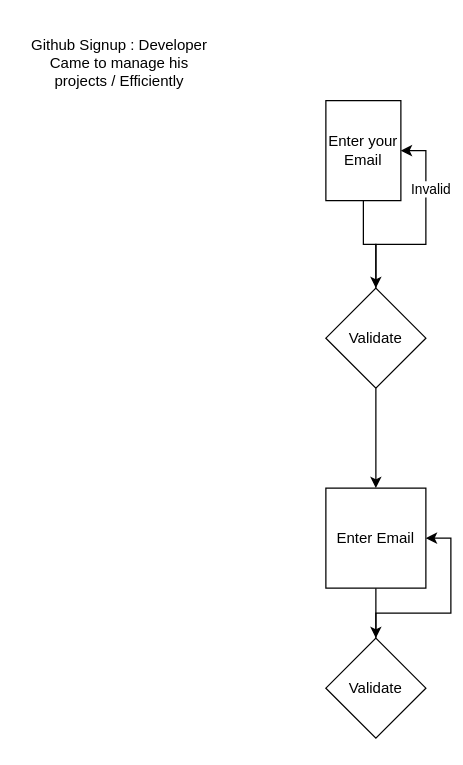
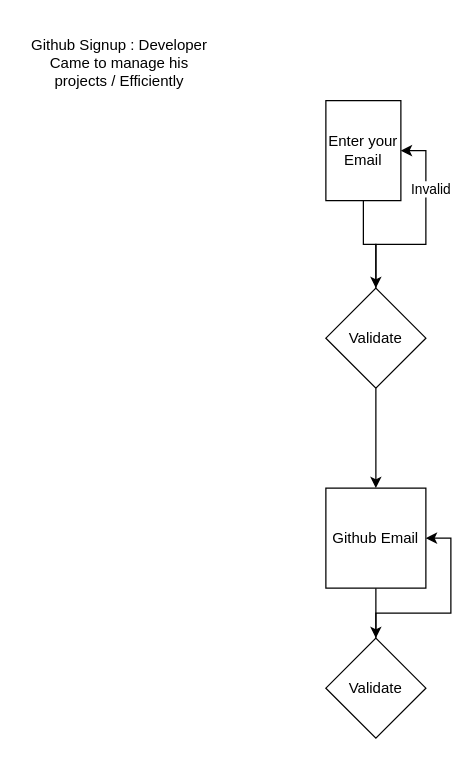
(376, 538) -> (376, 538)
